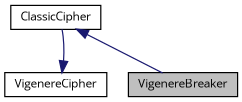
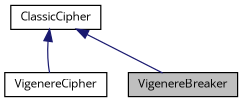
(64, 45) -> (48, 57)
